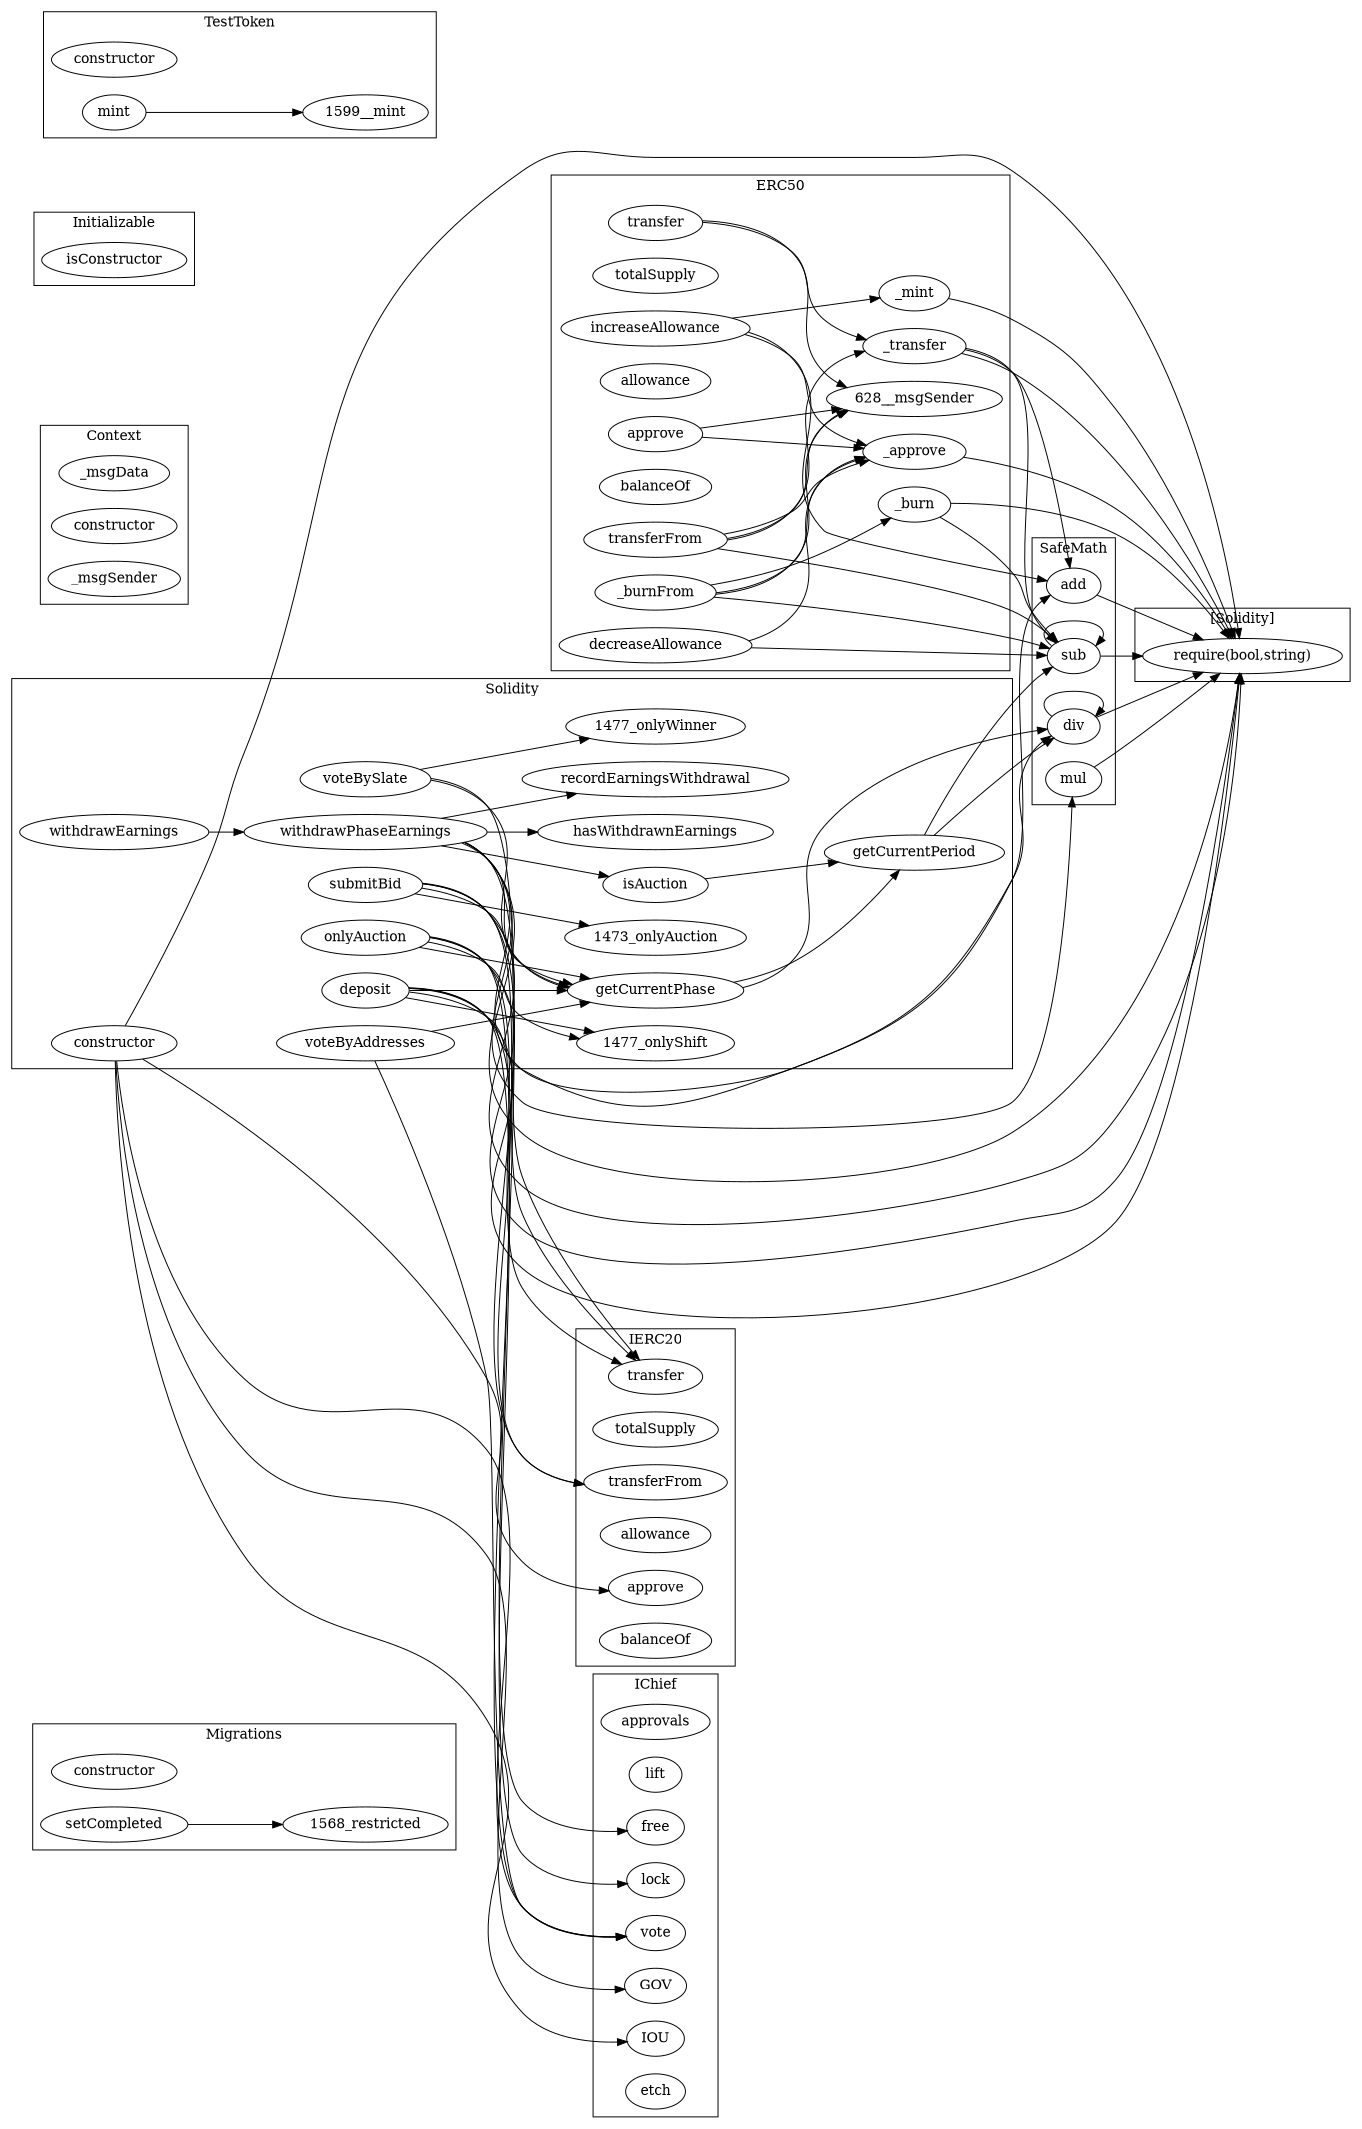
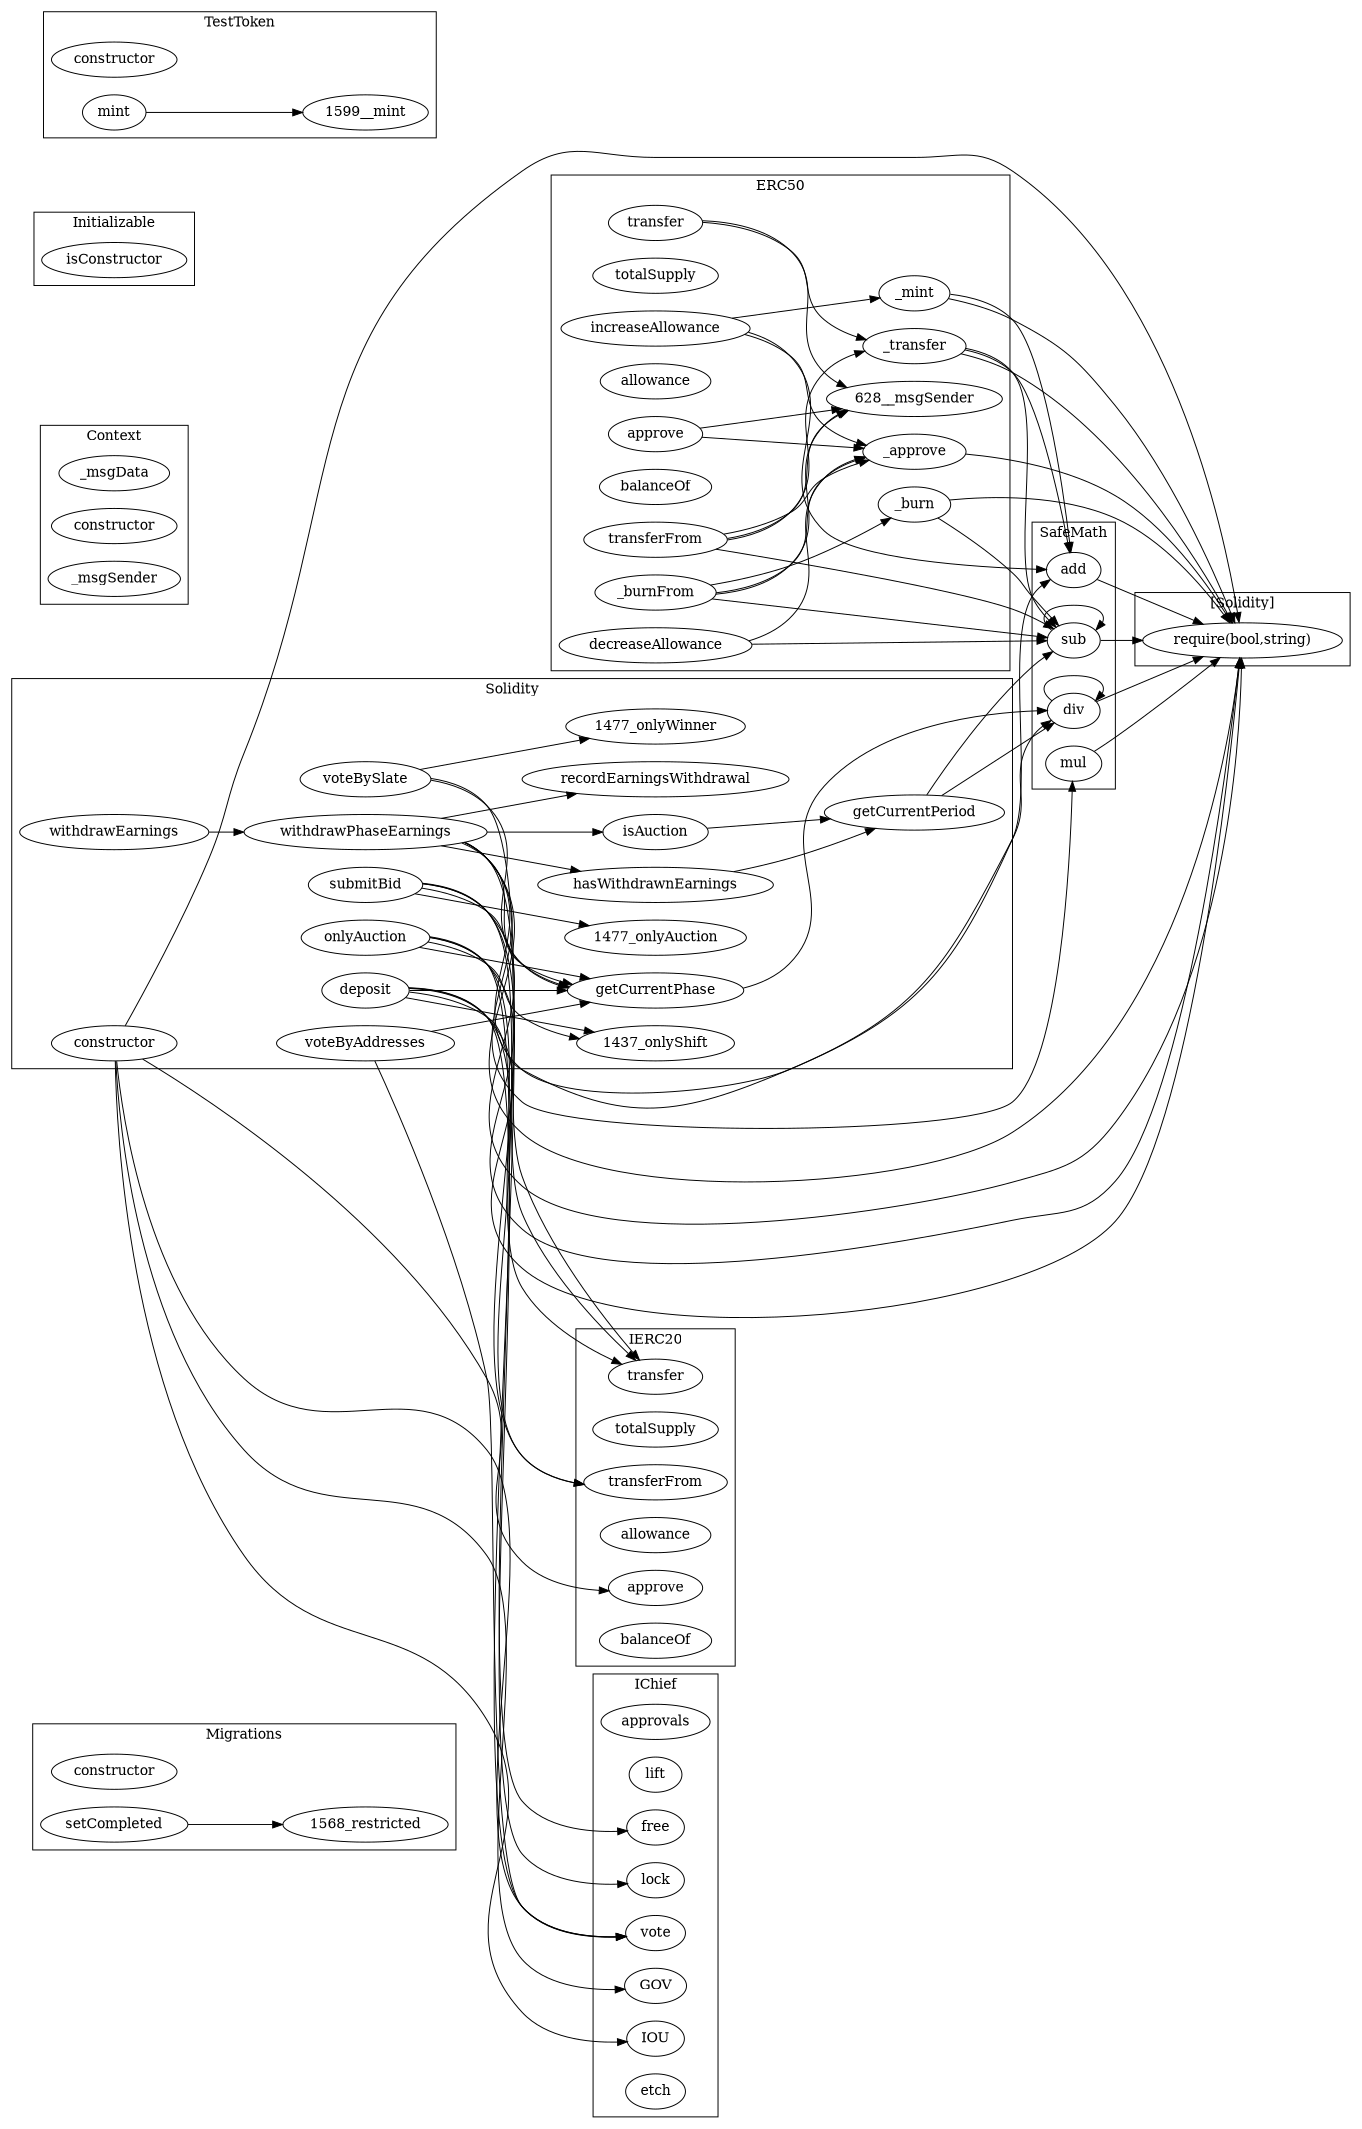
none -> (1045, 402)
(656, 938) -> (656, 938)
(822, 944) -> (798, 856)
(656, 1043) -> (656, 1043)
